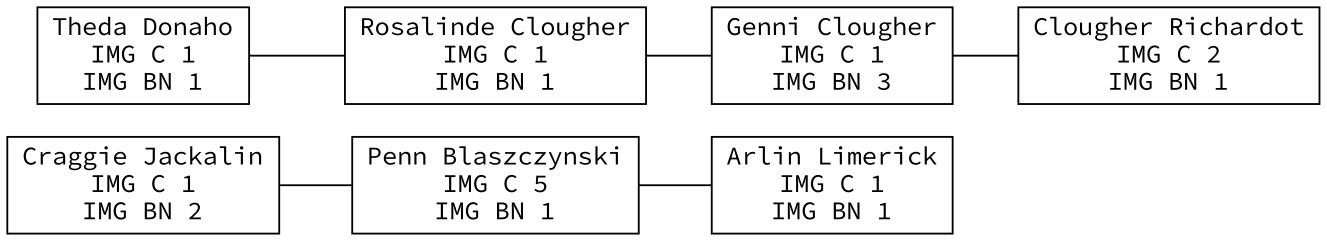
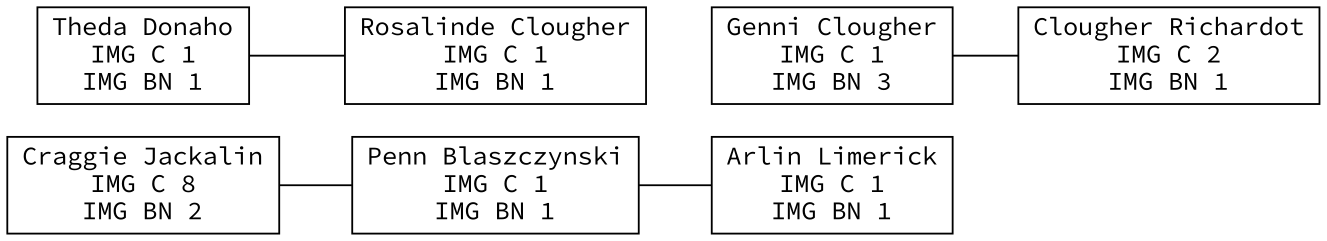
(679, 56) -> none
(143, 185) -> (143, 185)
(495, 185) -> (495, 185)
